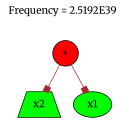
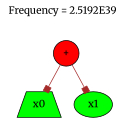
(39, 105) -> (39, 105)
